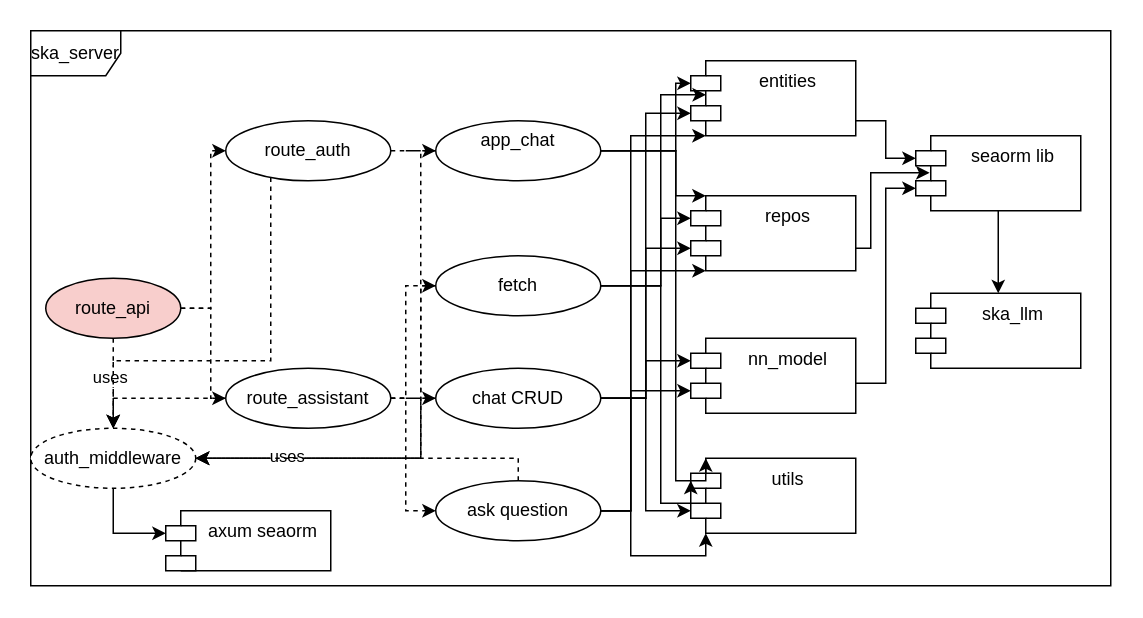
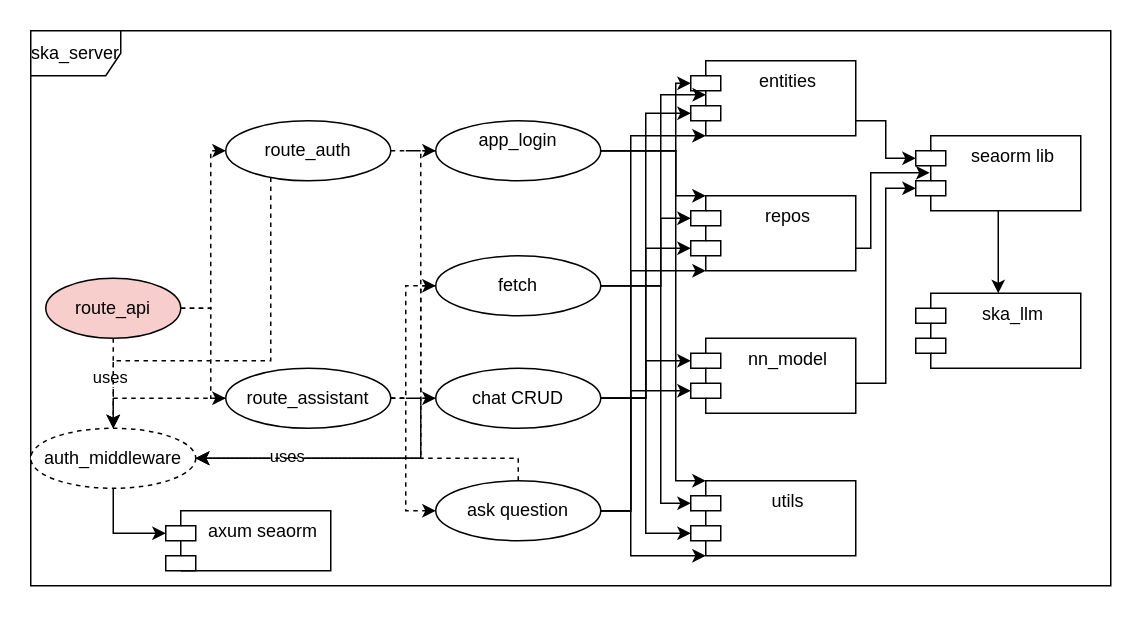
(518, 151) -> (518, 151)
(773, 496) -> (773, 518)
